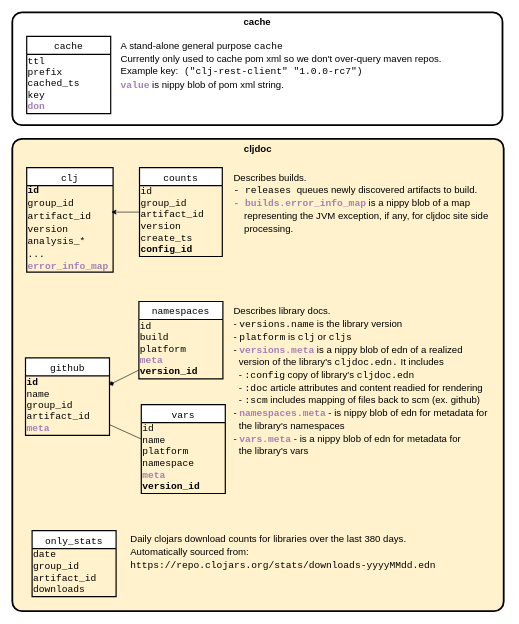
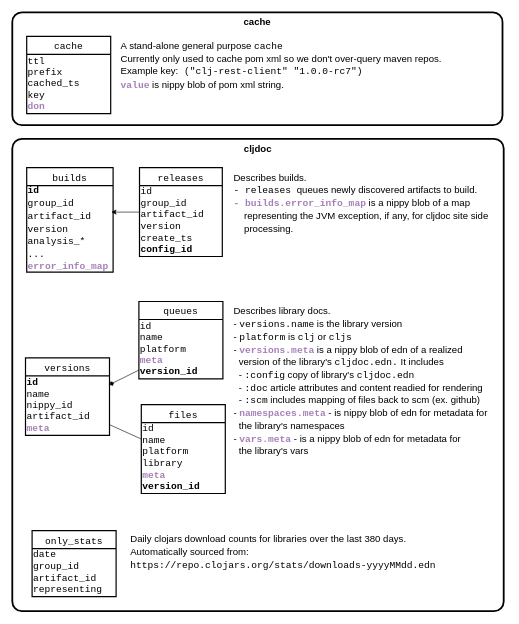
(70, 177) -> (70, 177)
(181, 177) -> (181, 177)
(181, 311) -> (181, 311)
(164, 350) -> (164, 350)
(67, 368) -> (67, 368)
(258, 375) -> (258, 375)
(54, 406) -> (54, 406)
(183, 414) -> (183, 414)
(167, 458) -> (167, 458)
(60, 573) -> (64, 573)
